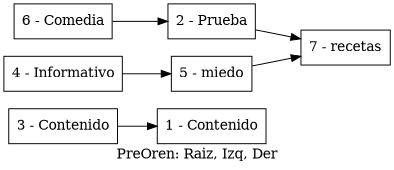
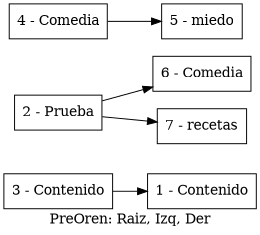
(135, 21) -> (123, 95)
(272, 62) -> none
(63, 74) -> (58, 21)
